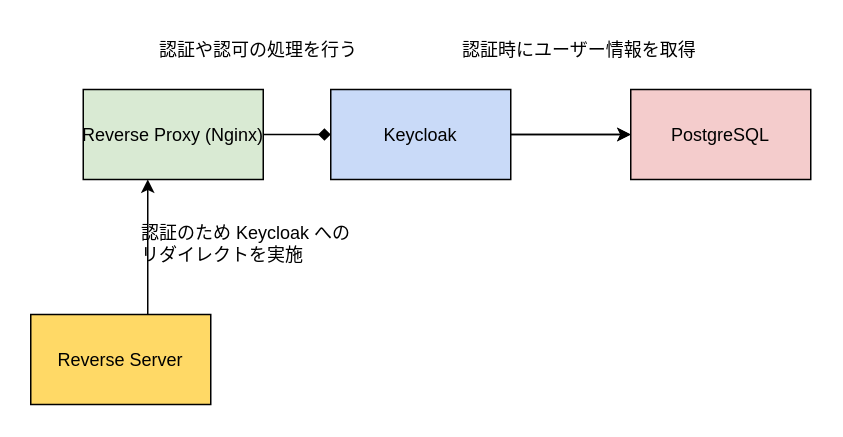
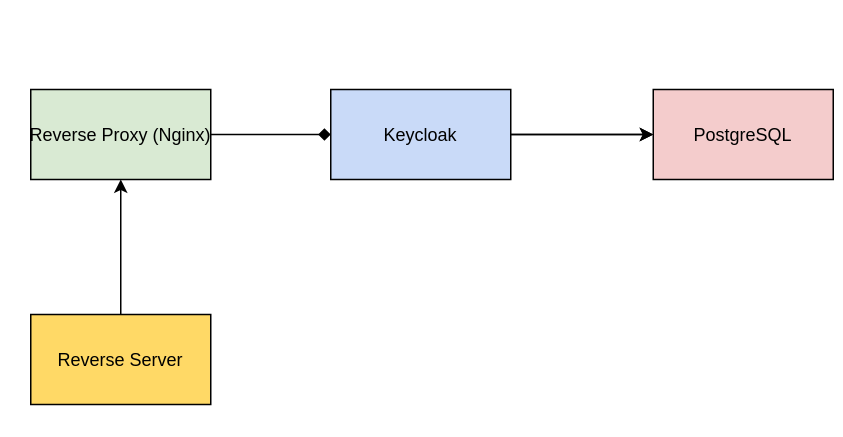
(269, 50) -> none
(590, 50) -> none
(173, 134) -> (121, 134)
(721, 134) -> (743, 134)
(256, 243) -> none
